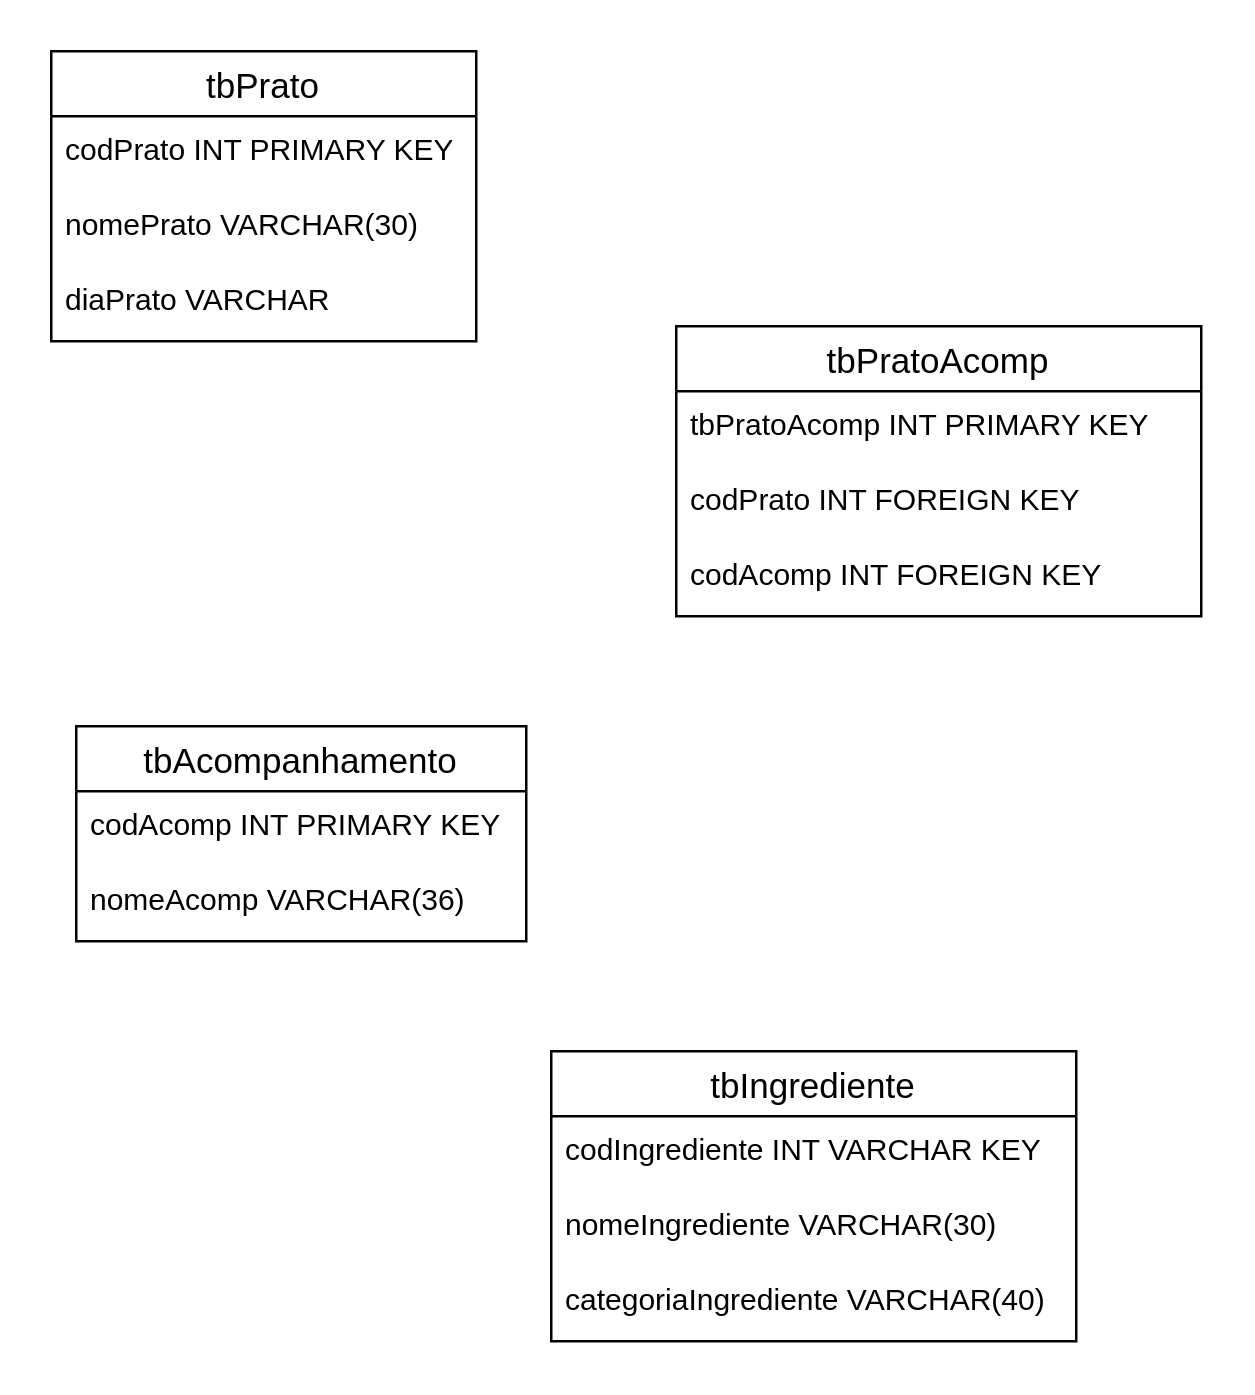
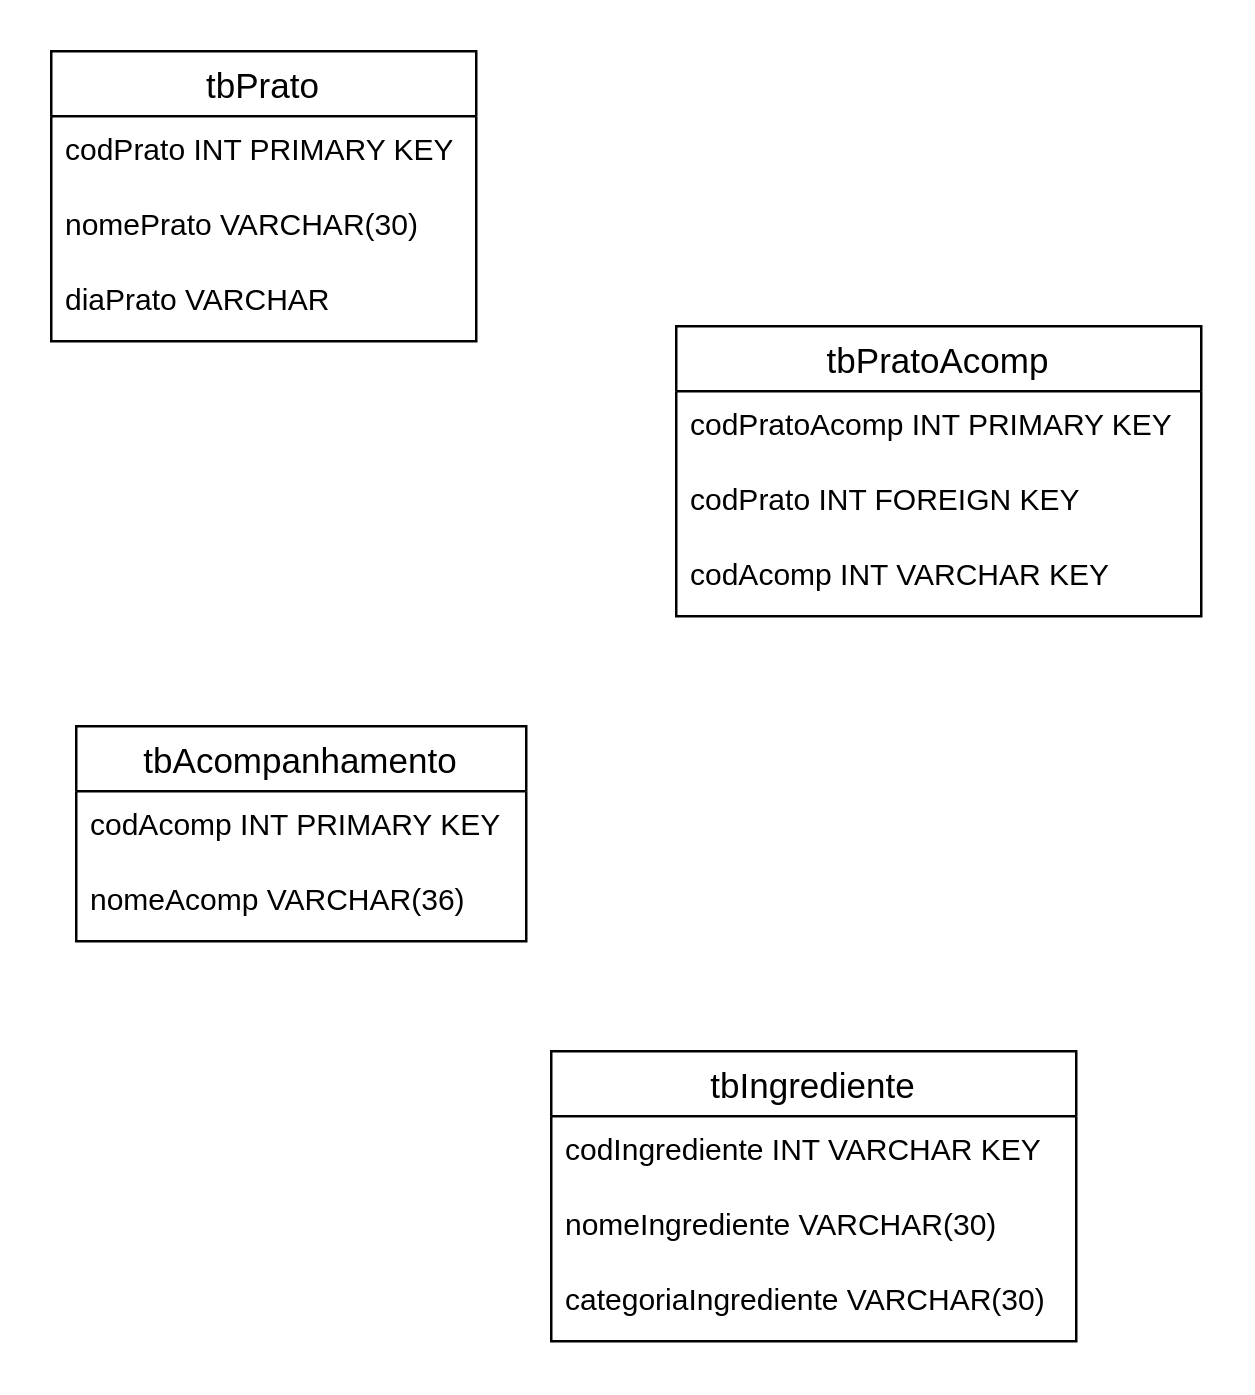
(915, 427) -> (923, 427)
(881, 577) -> (881, 577)
(816, 1320) -> (816, 1320)
